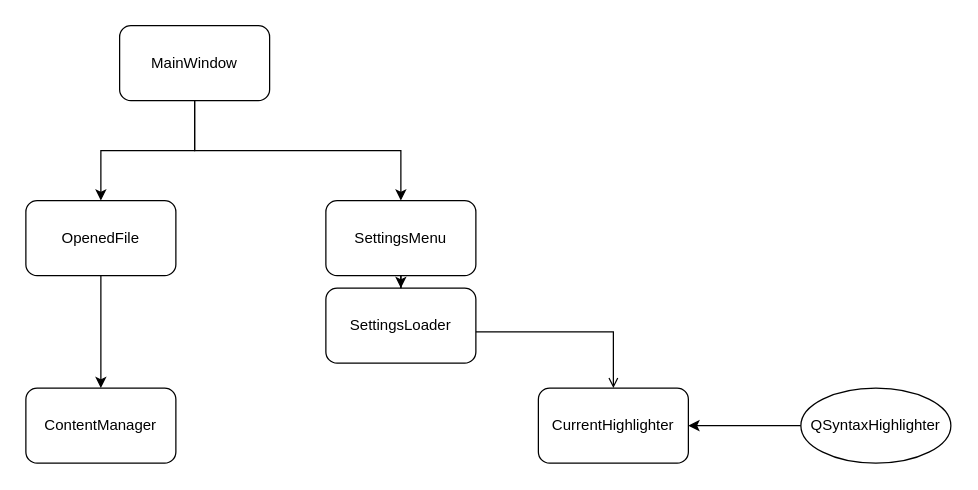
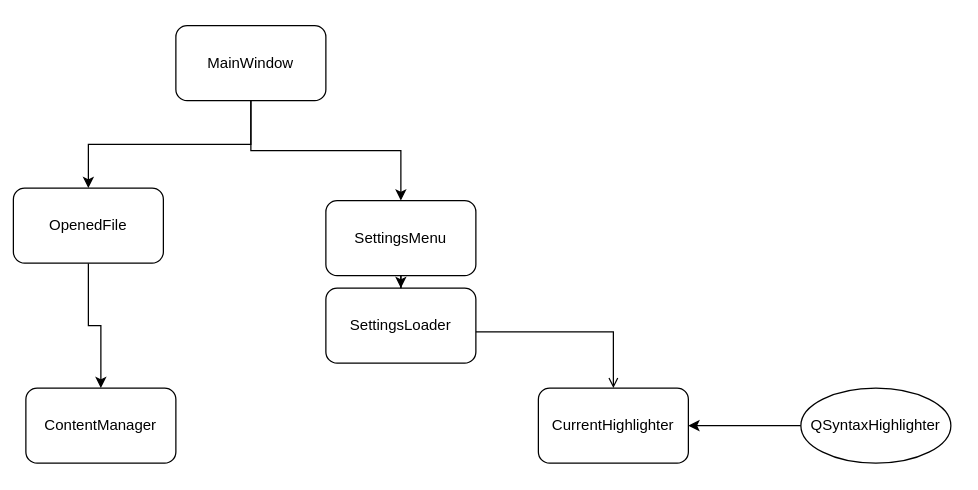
(194, 63) -> (251, 63)
(101, 238) -> (88, 226)
